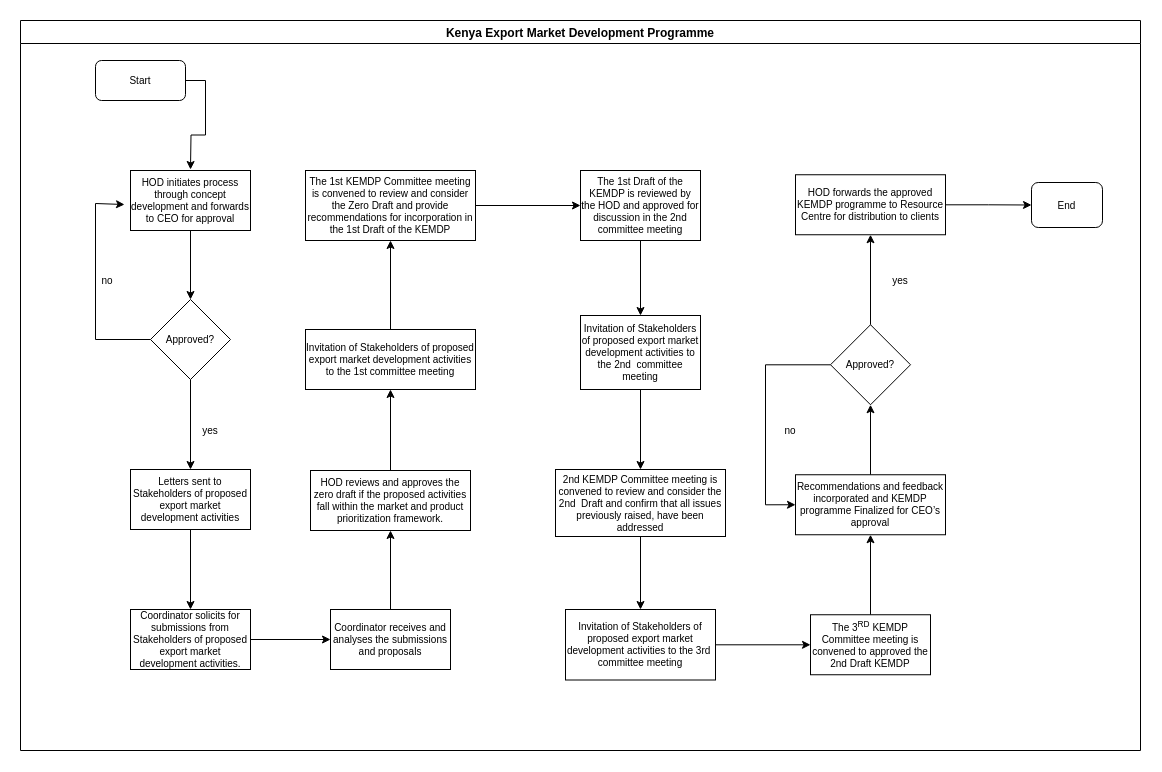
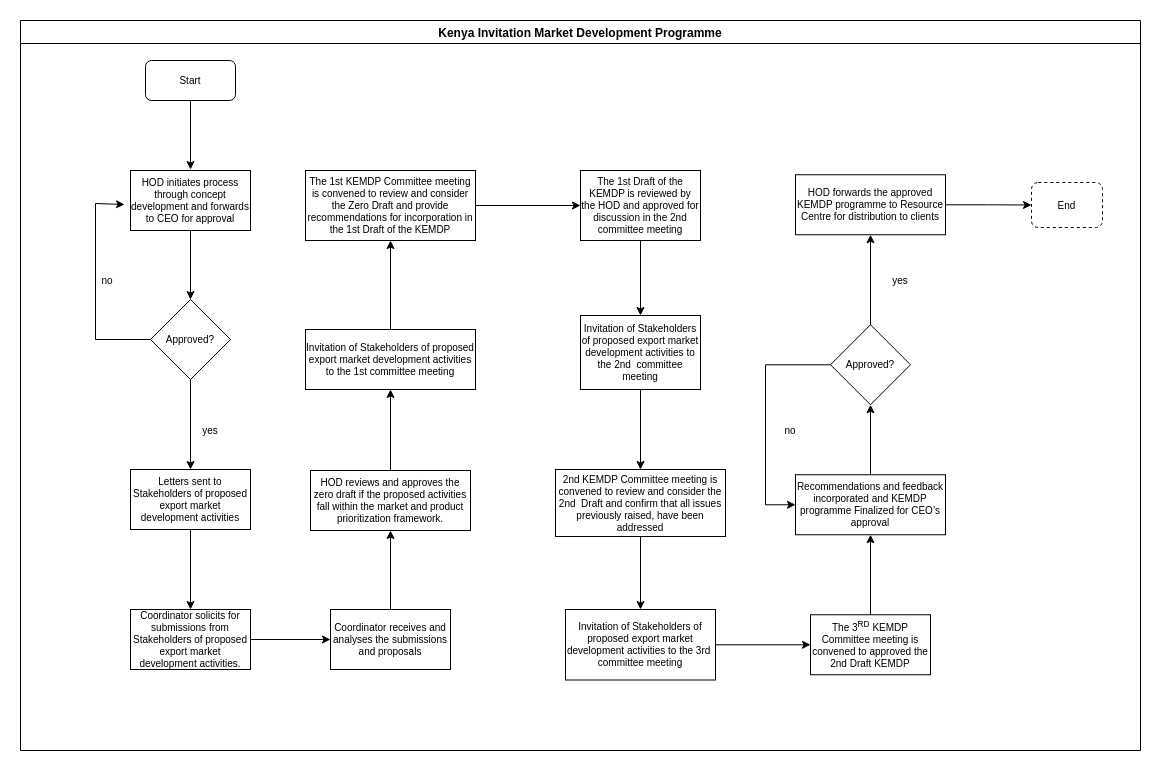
(580, 33) -> (580, 33)
(141, 81) -> (191, 81)
(1067, 205) -> (1067, 205)
